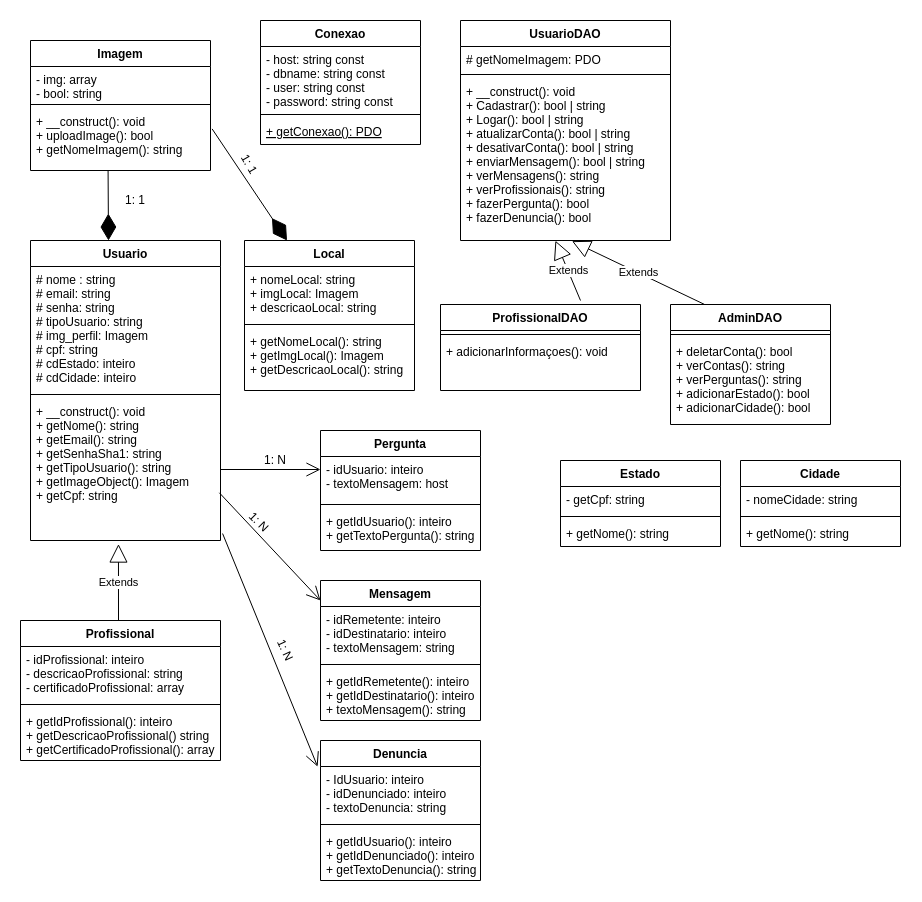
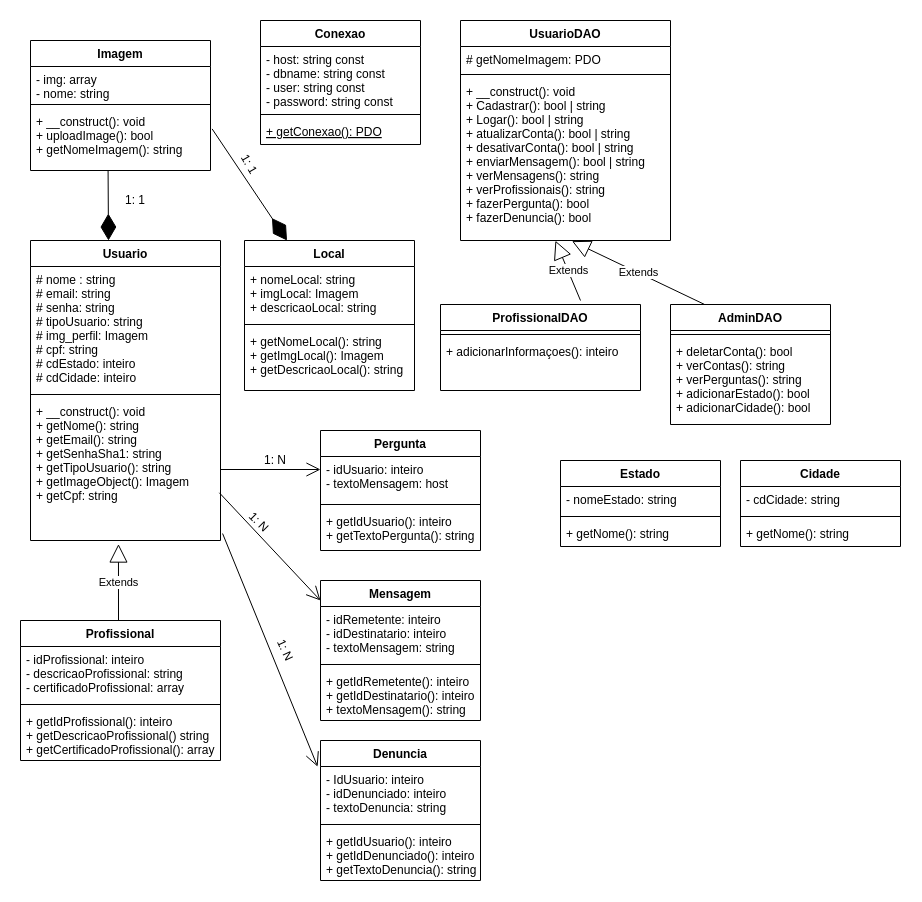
(70, 80) -> (70, 80)
(537, 352) -> (546, 352)
(614, 500) -> (627, 500)
(805, 500) -> (799, 500)
